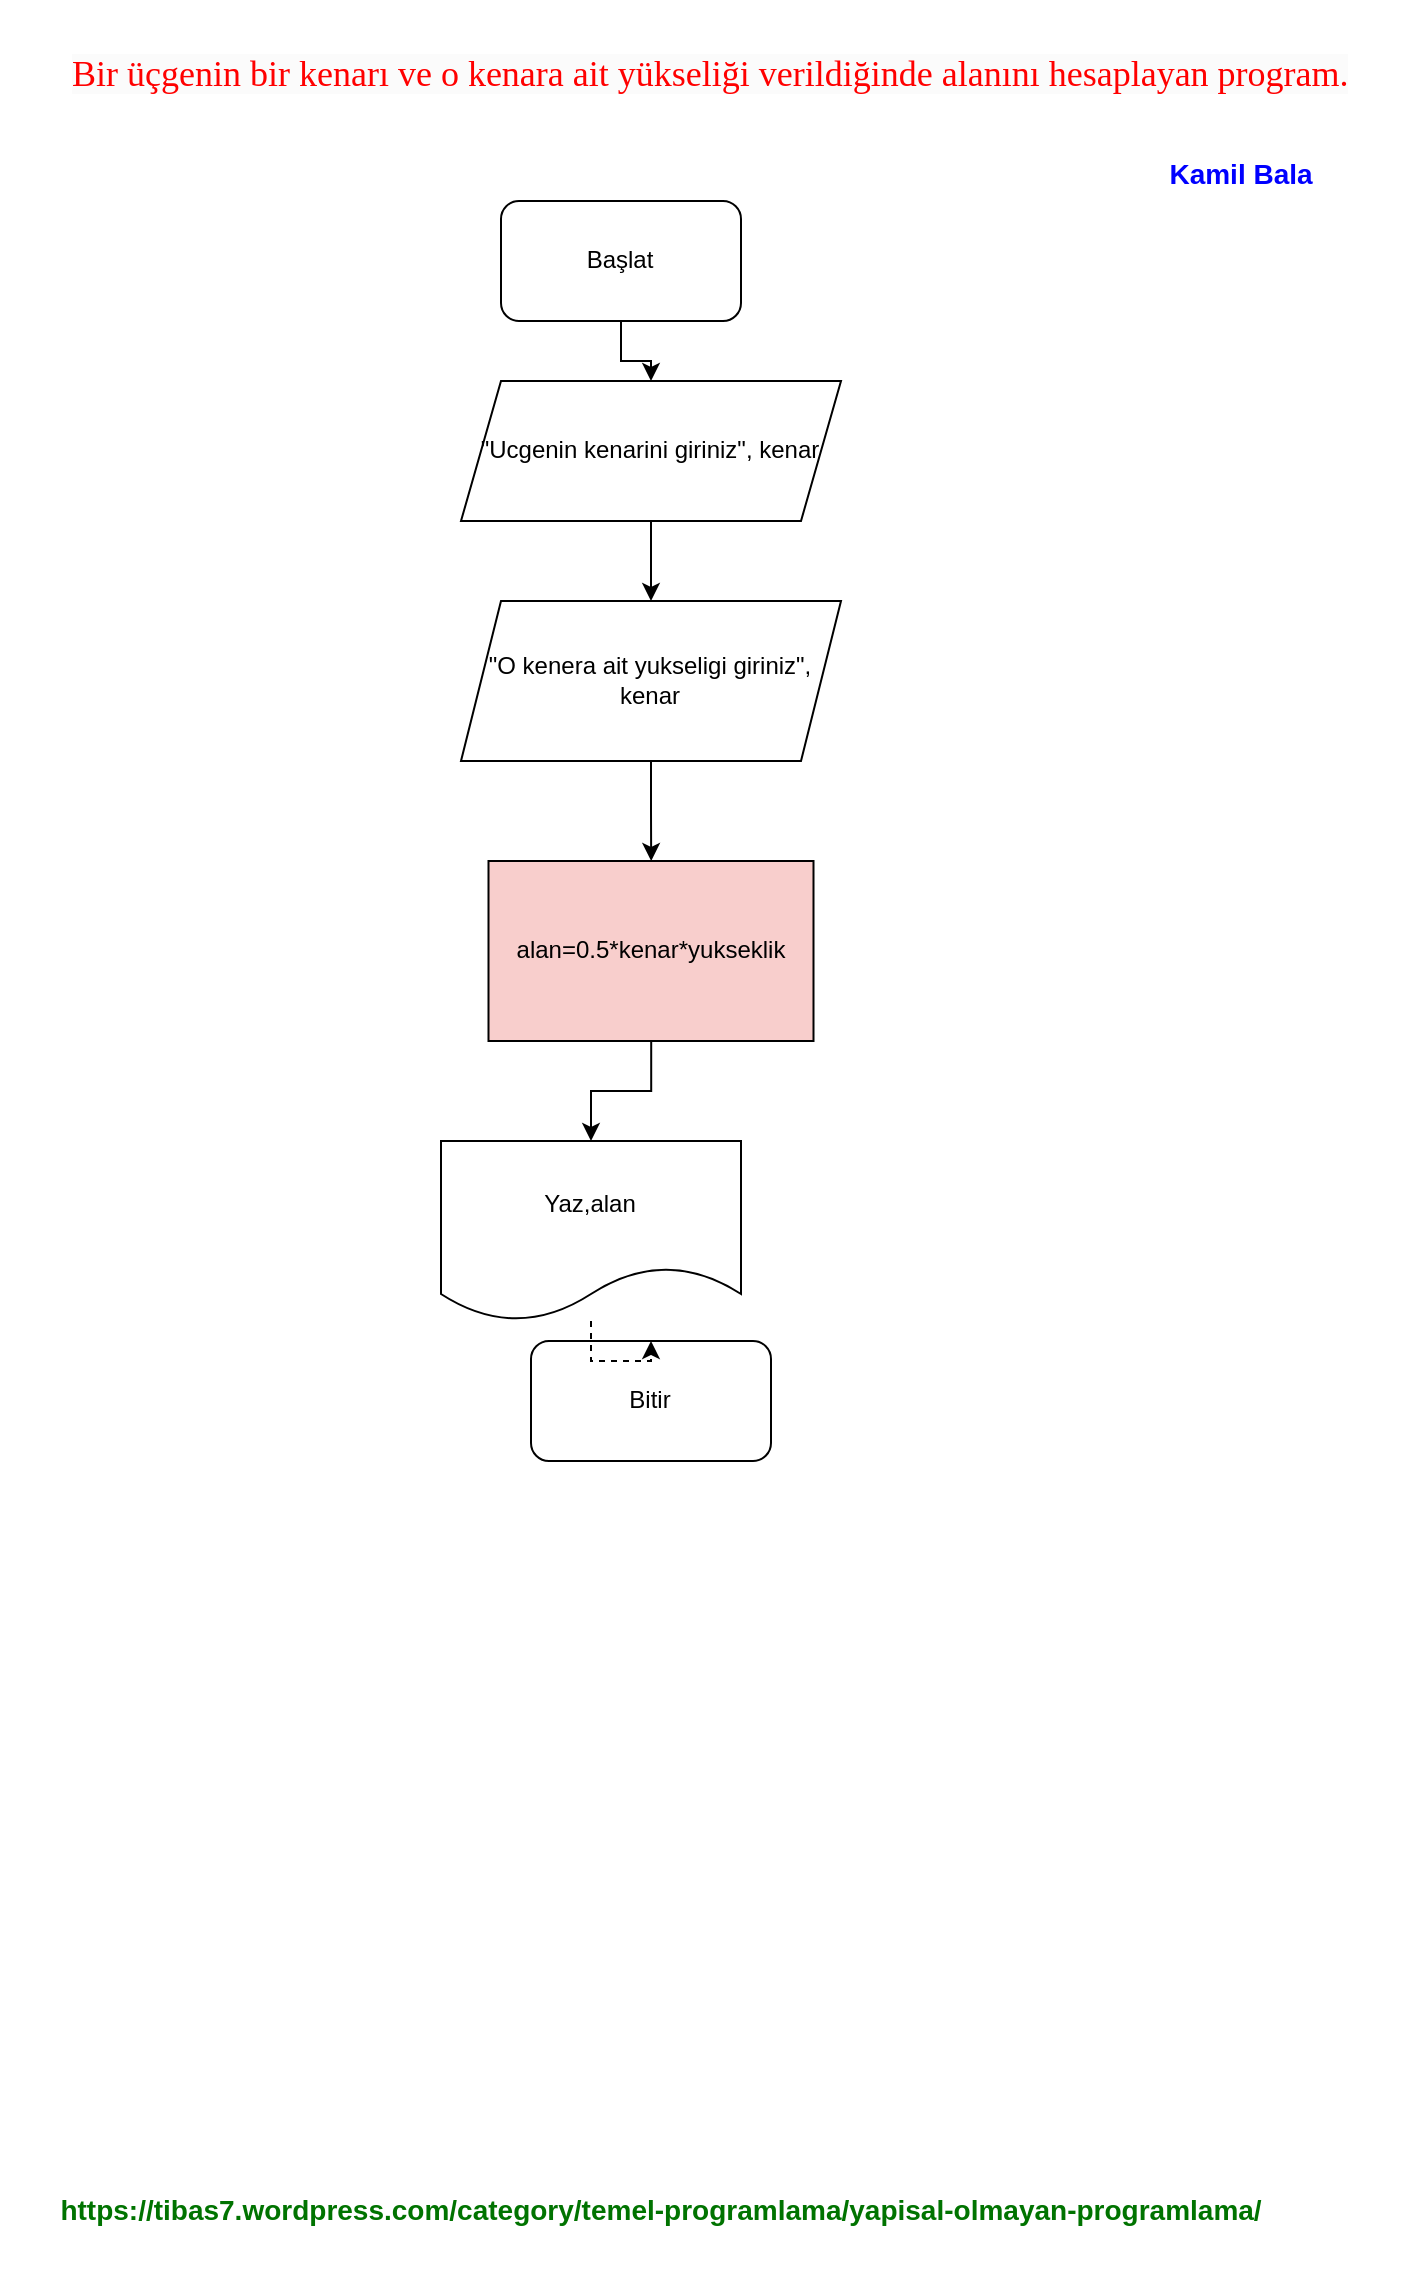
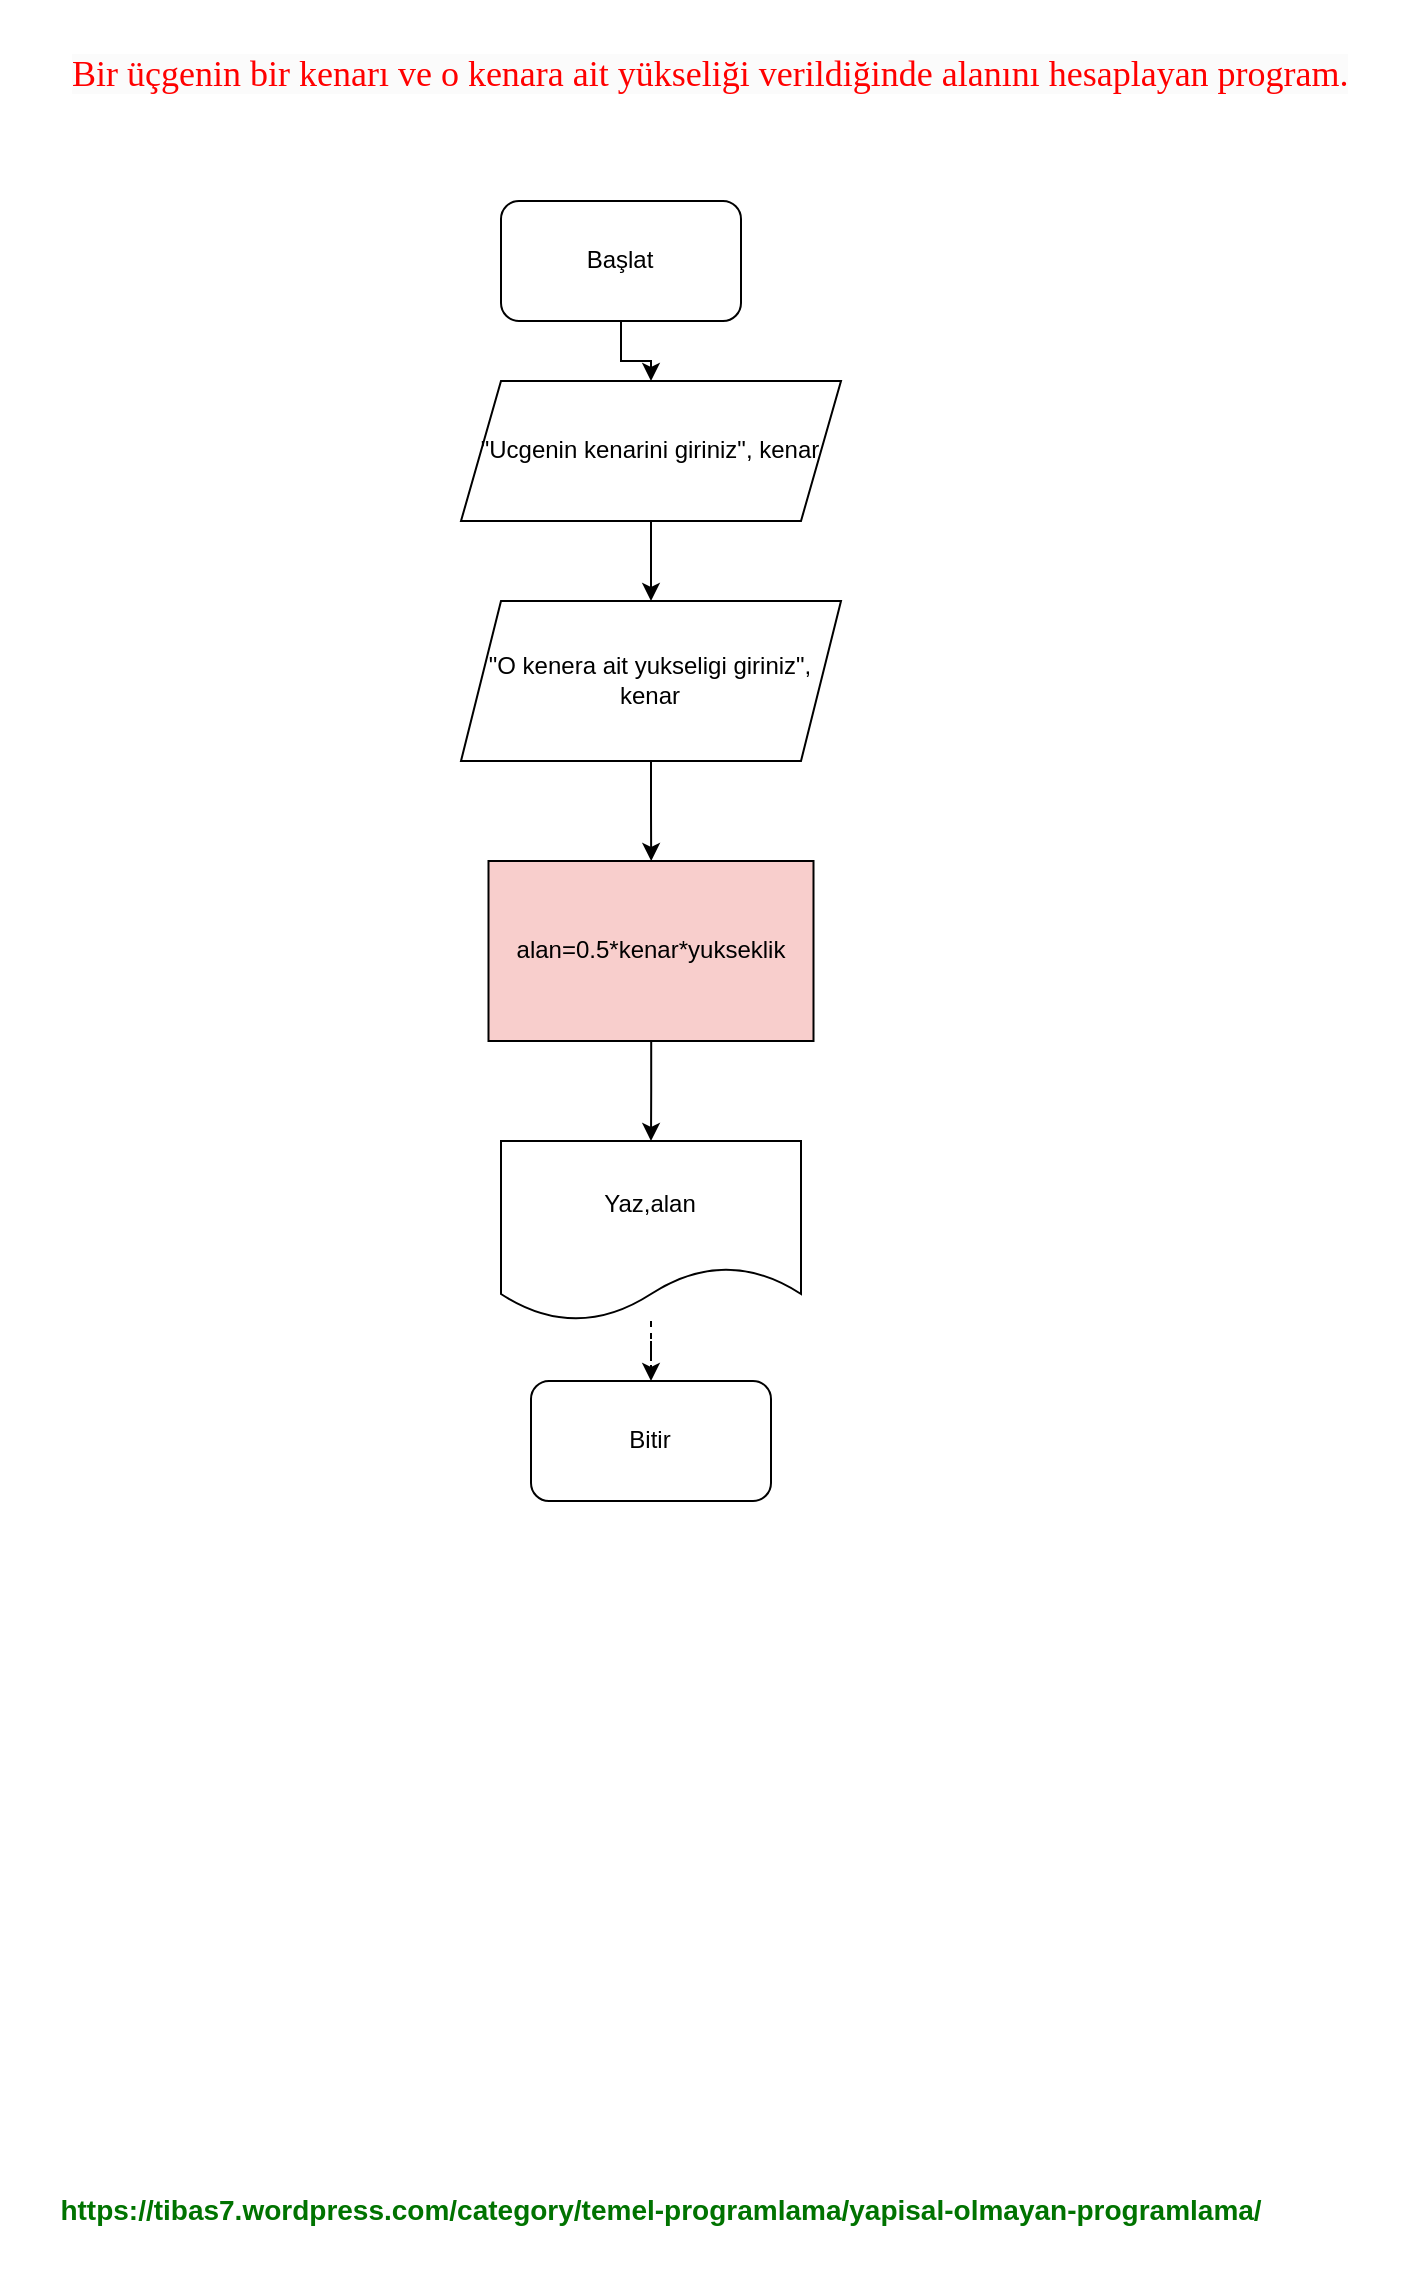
(1241, 191) -> none
(591, 1231) -> (651, 1231)
(651, 1401) -> (651, 1441)
